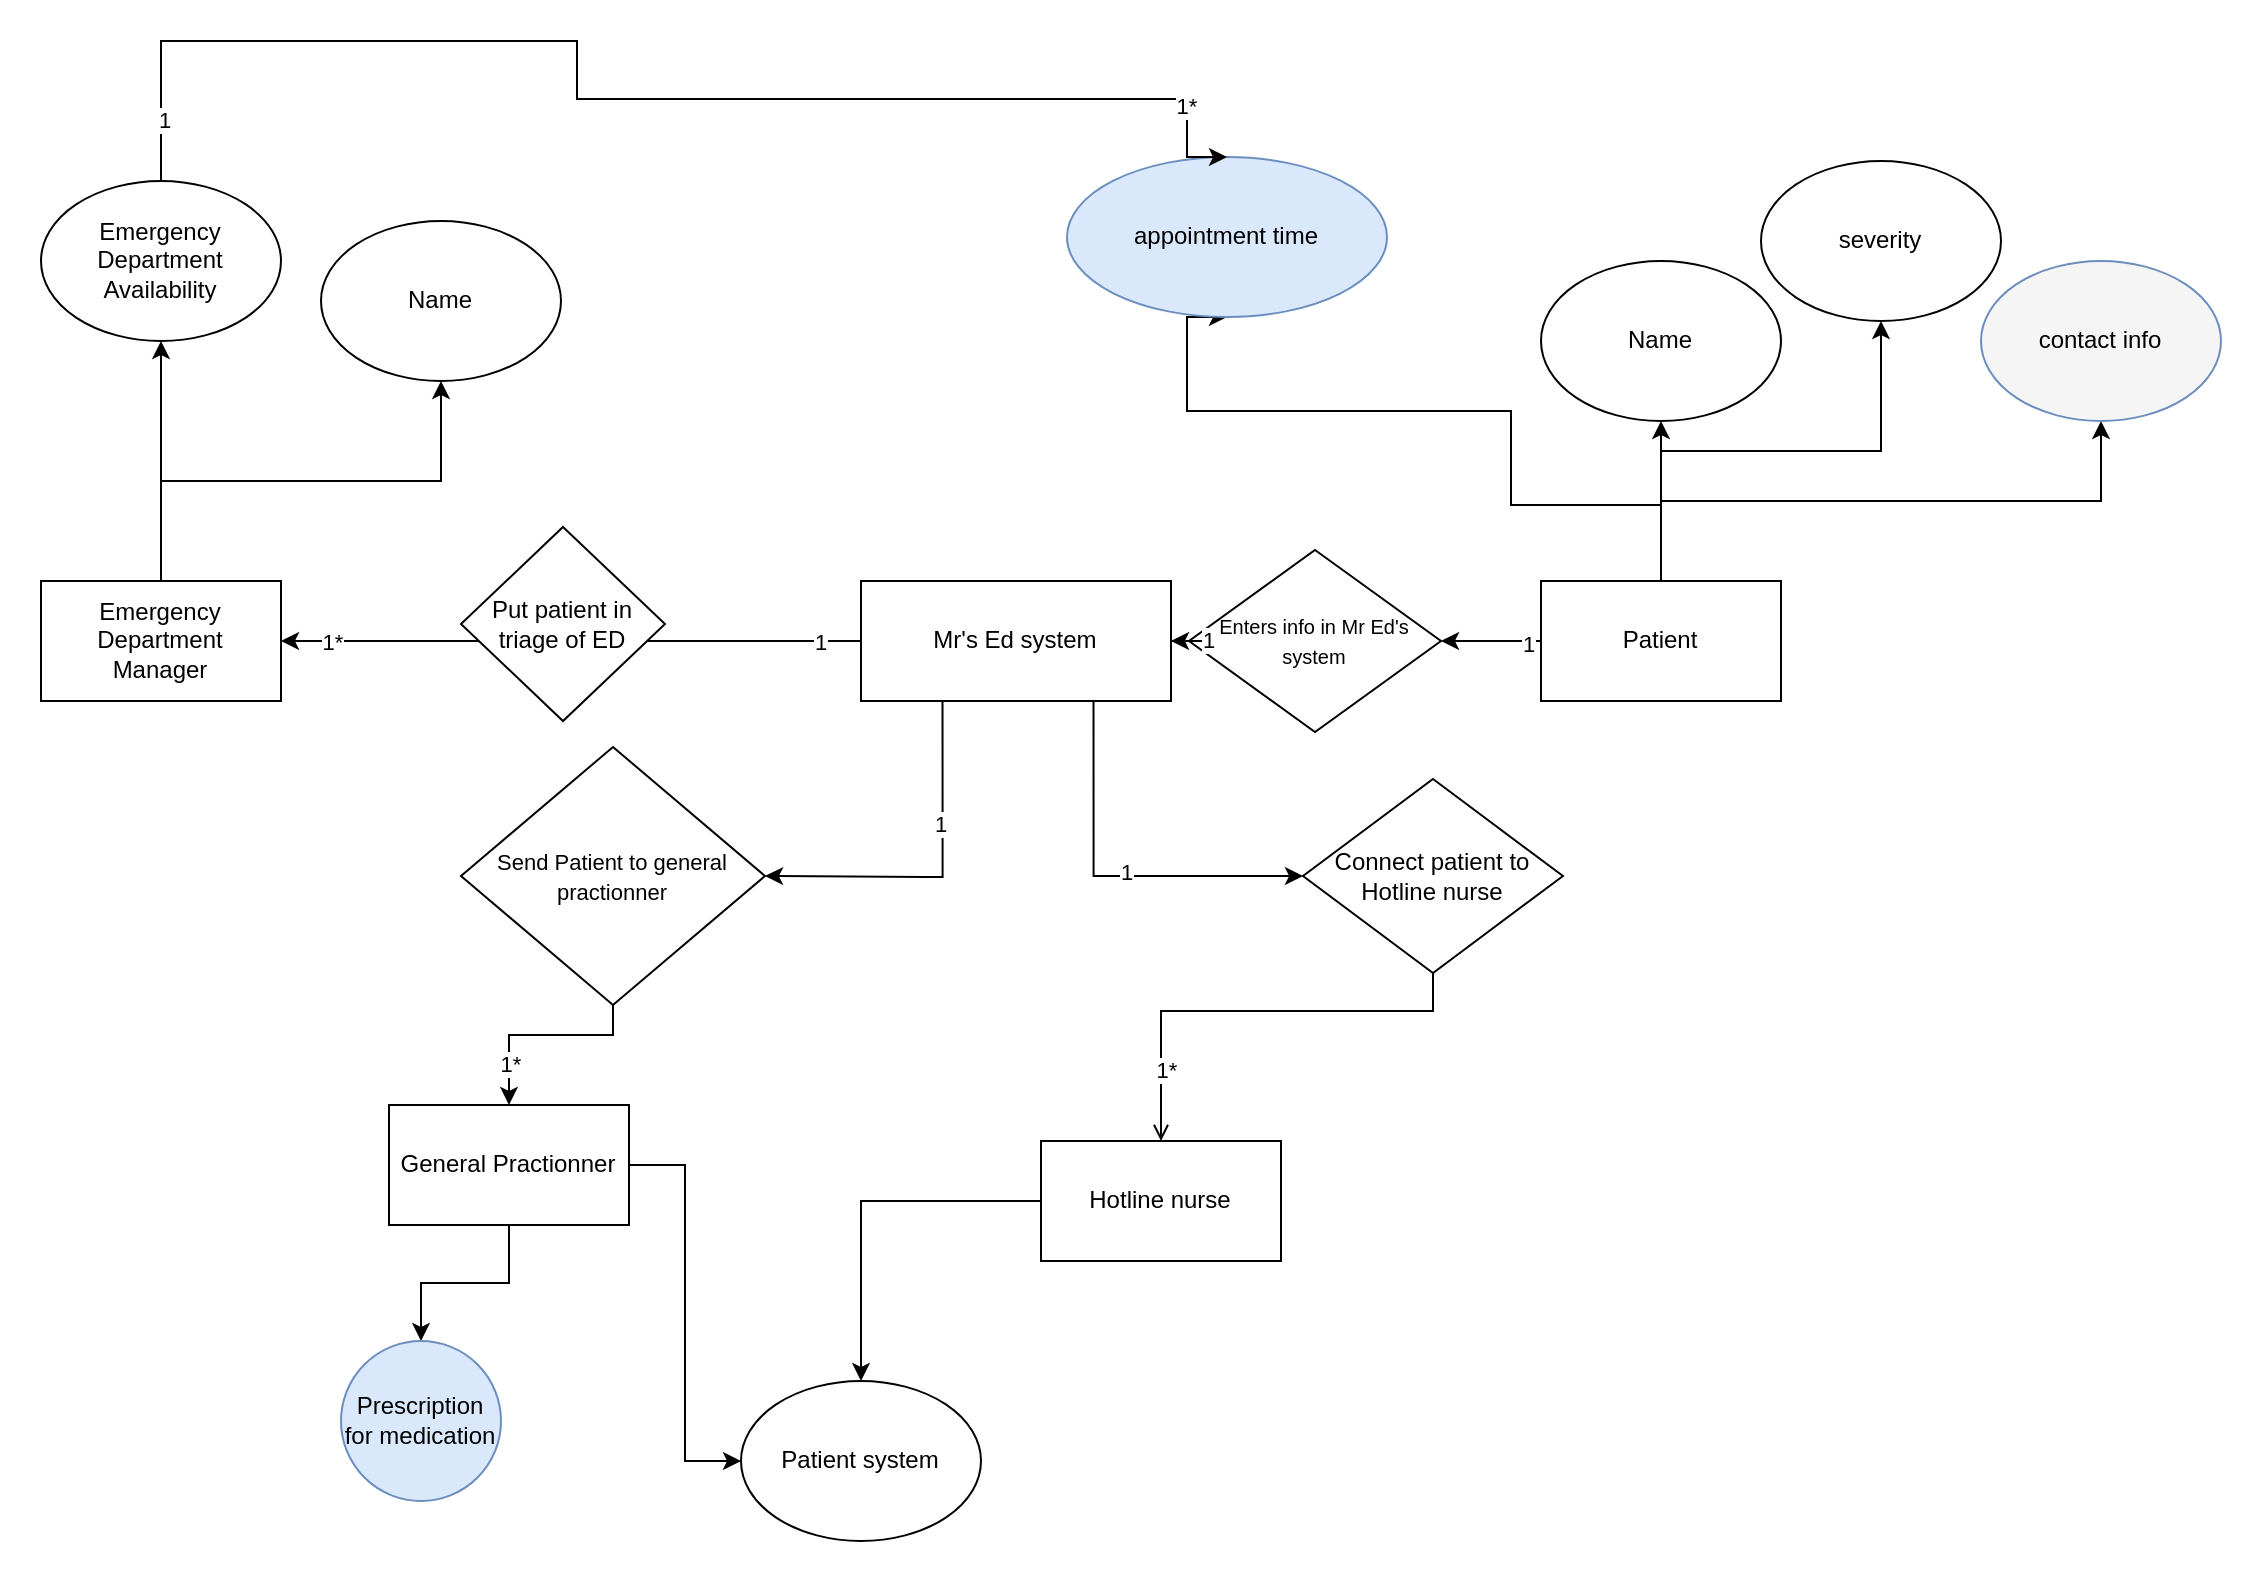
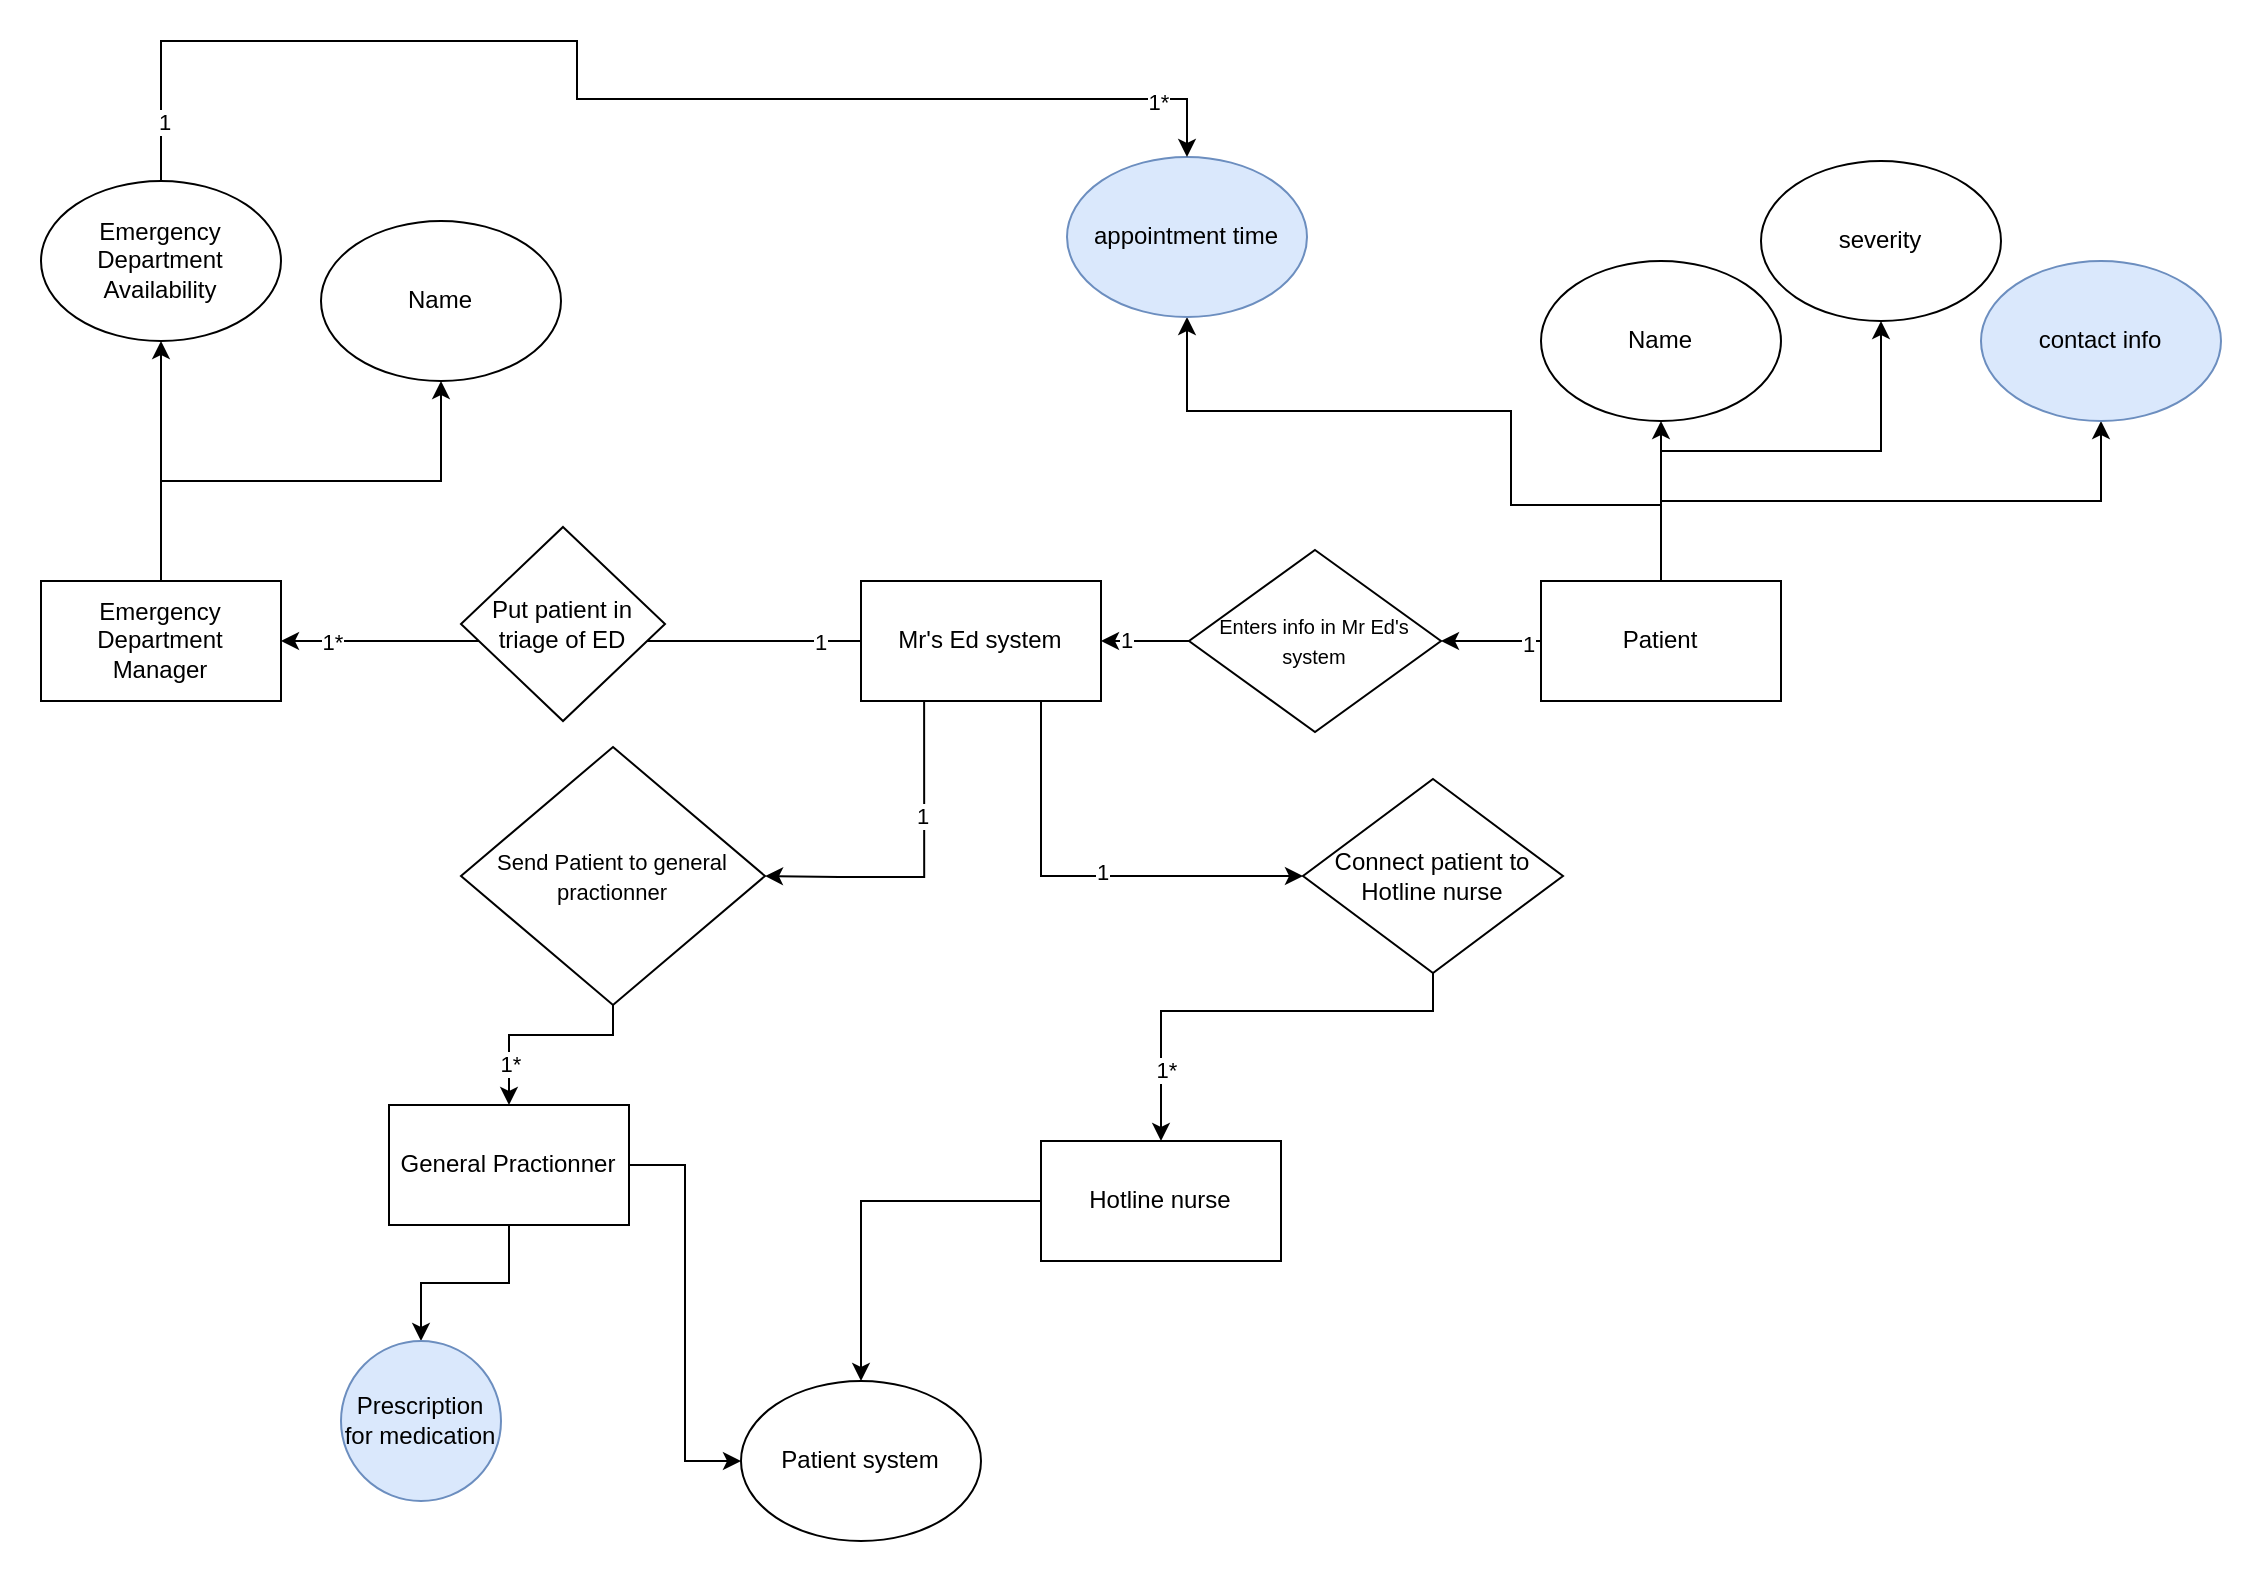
(1227, 237) -> (1187, 237)
(2101, 341) -> (2101, 341)
(1016, 641) -> (981, 641)
(1161, 1128) -> (1161, 1126)
